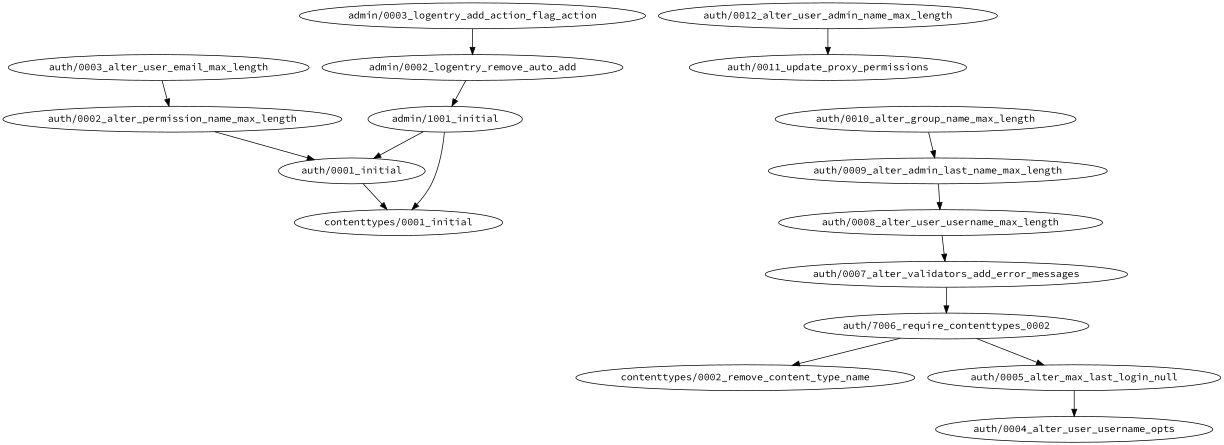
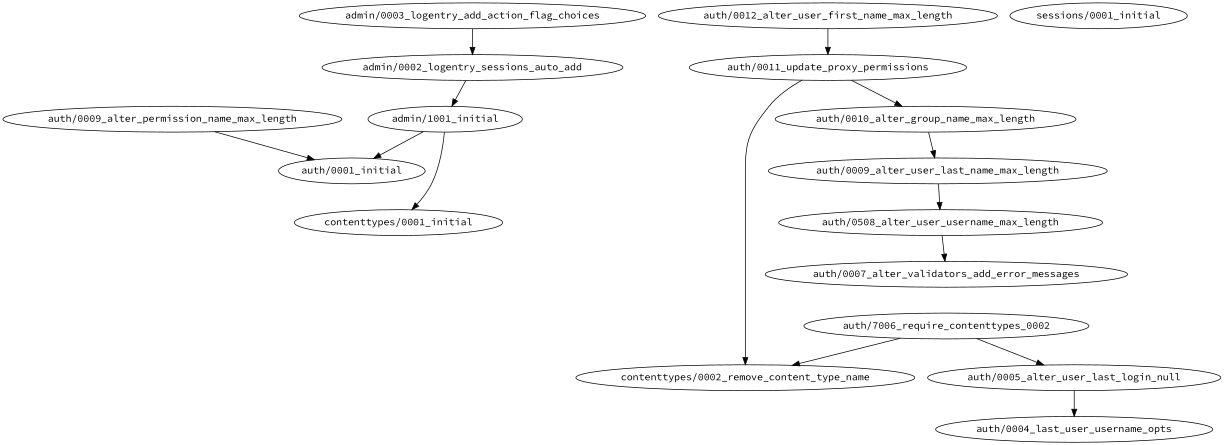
(472, 16) -> (472, 16)
(828, 16) -> (828, 16)
none -> (1099, 16)
(159, 67) -> none
(472, 67) -> (472, 67)
none -> (873, 92)
(172, 119) -> (172, 119)
(938, 171) -> (938, 171)
(373, 194) -> none
none -> (745, 208)
(941, 223) -> (941, 223)
(946, 297) -> none
(1074, 378) -> (1074, 378)
(1074, 429) -> (1074, 429)
